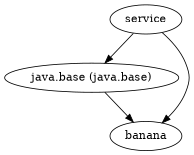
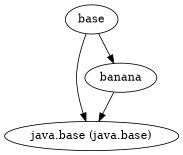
(146, 19) -> (92, 19)
(116, 104) -> (108, 103)
